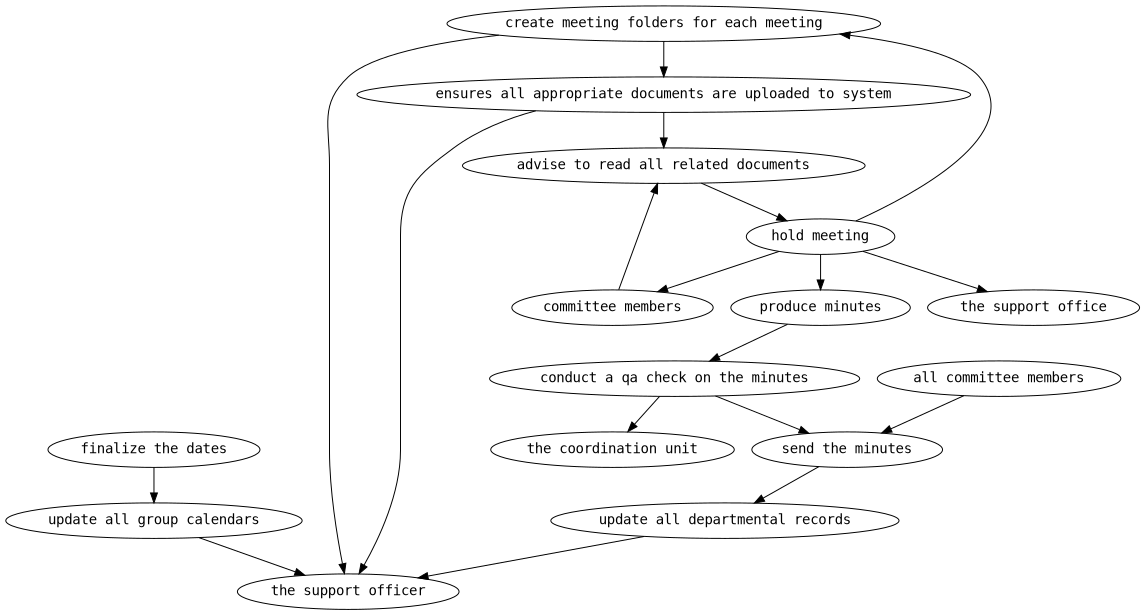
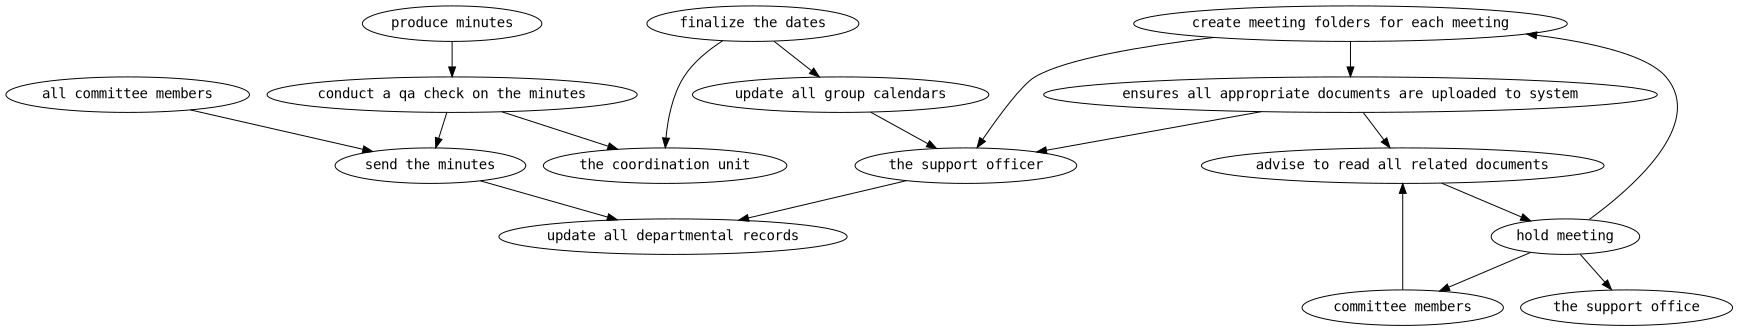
none -> (681, 82)
(821, 267) -> none
(536, 556) -> (827, 199)
